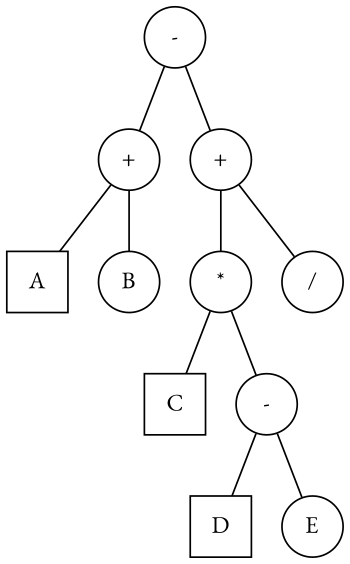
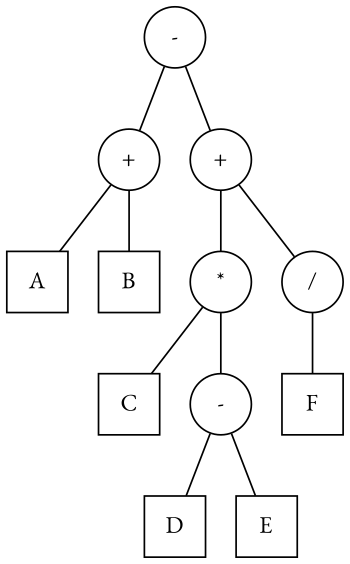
(129, 282) -> (129, 282)
none -> (313, 404)
(313, 527) -> (267, 527)
